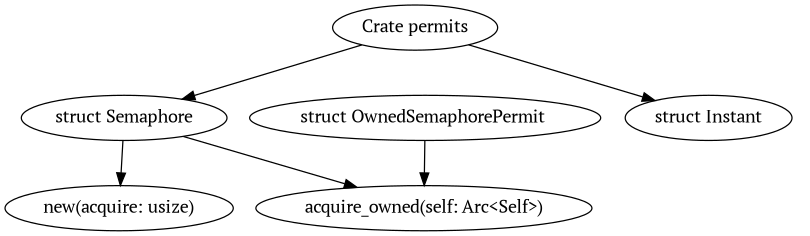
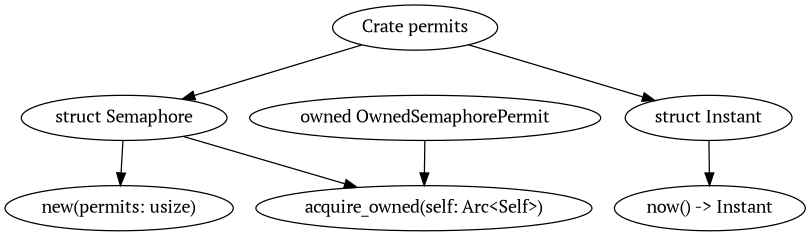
(425, 118) -> (425, 118)
(119, 208) -> (119, 208)
none -> (710, 208)
